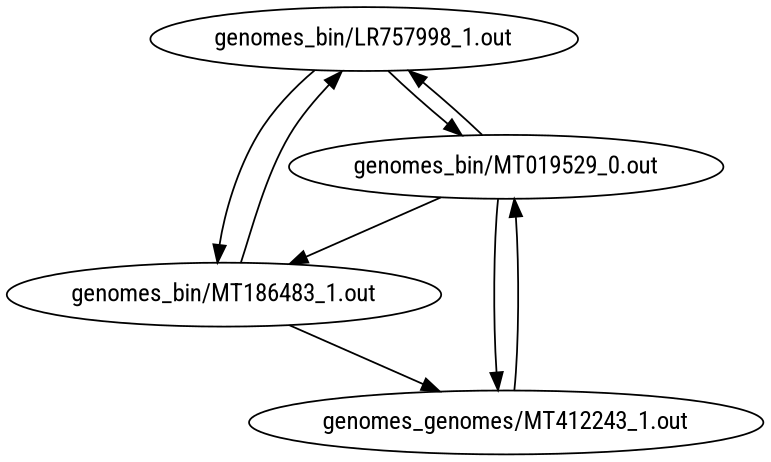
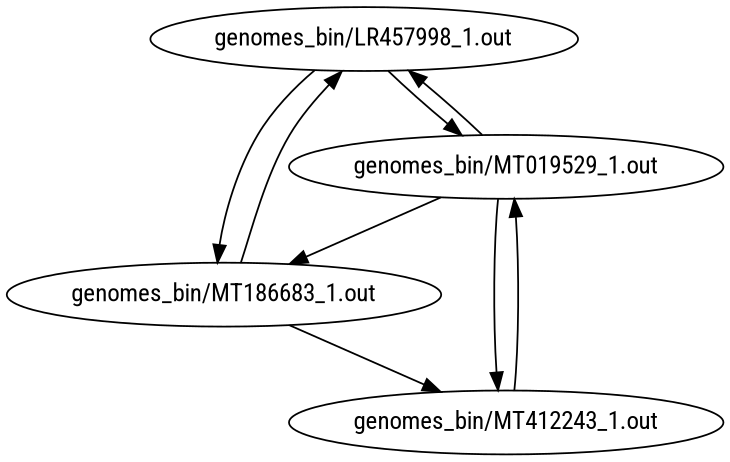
(364, 39) -> (364, 39)
(506, 167) -> (506, 167)
(224, 295) -> (224, 295)
(506, 422) -> (506, 422)
